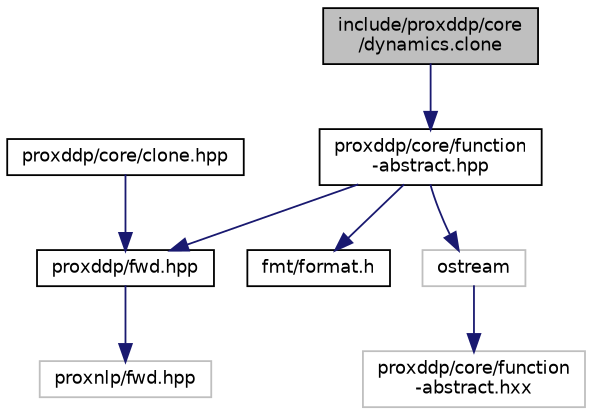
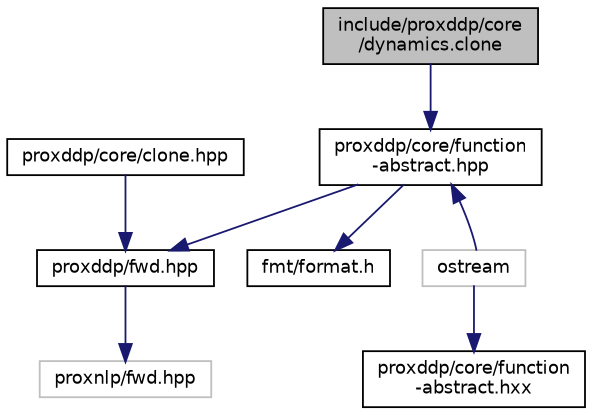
(439, 210) -> (469, 225)
(474, 379) -> (474, 379)
